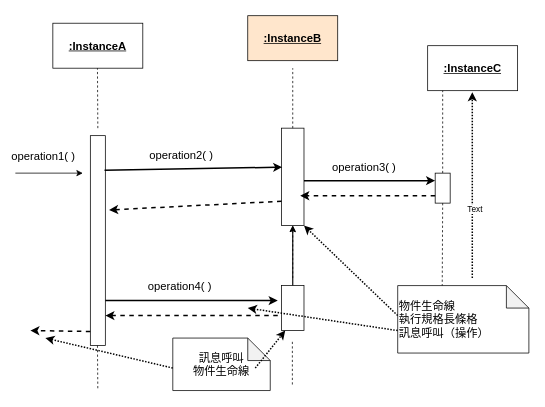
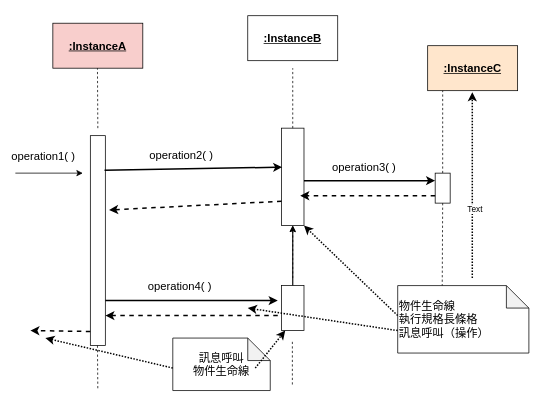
(293, 38) -> (293, 38)
(98, 45) -> (98, 45)
(473, 68) -> (473, 68)
